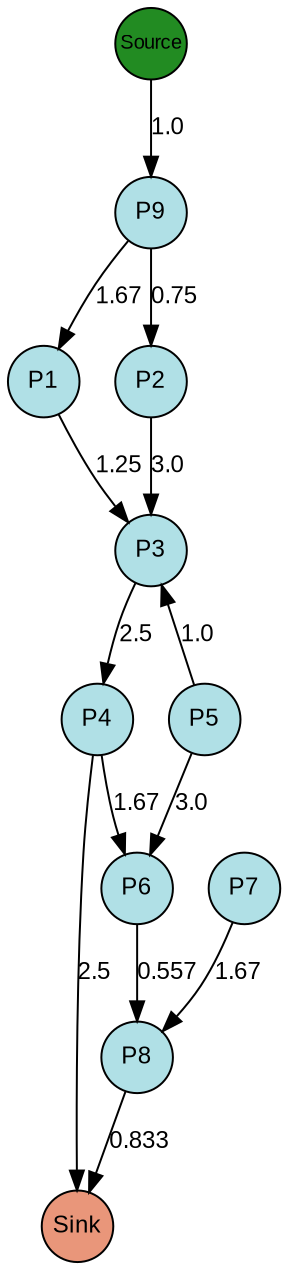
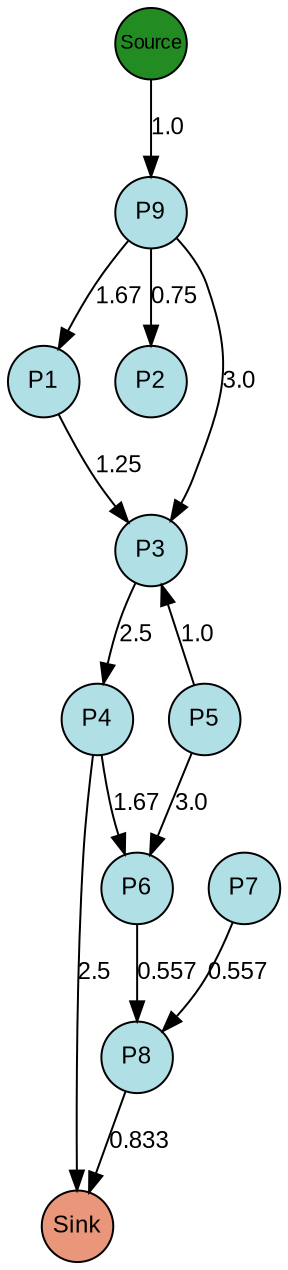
(151, 456) -> (223, 369)
(238, 973) -> (238, 973)
